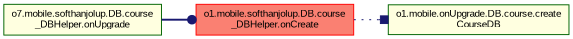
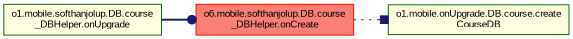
(83, 20) -> (83, 20)
(275, 20) -> (275, 20)
